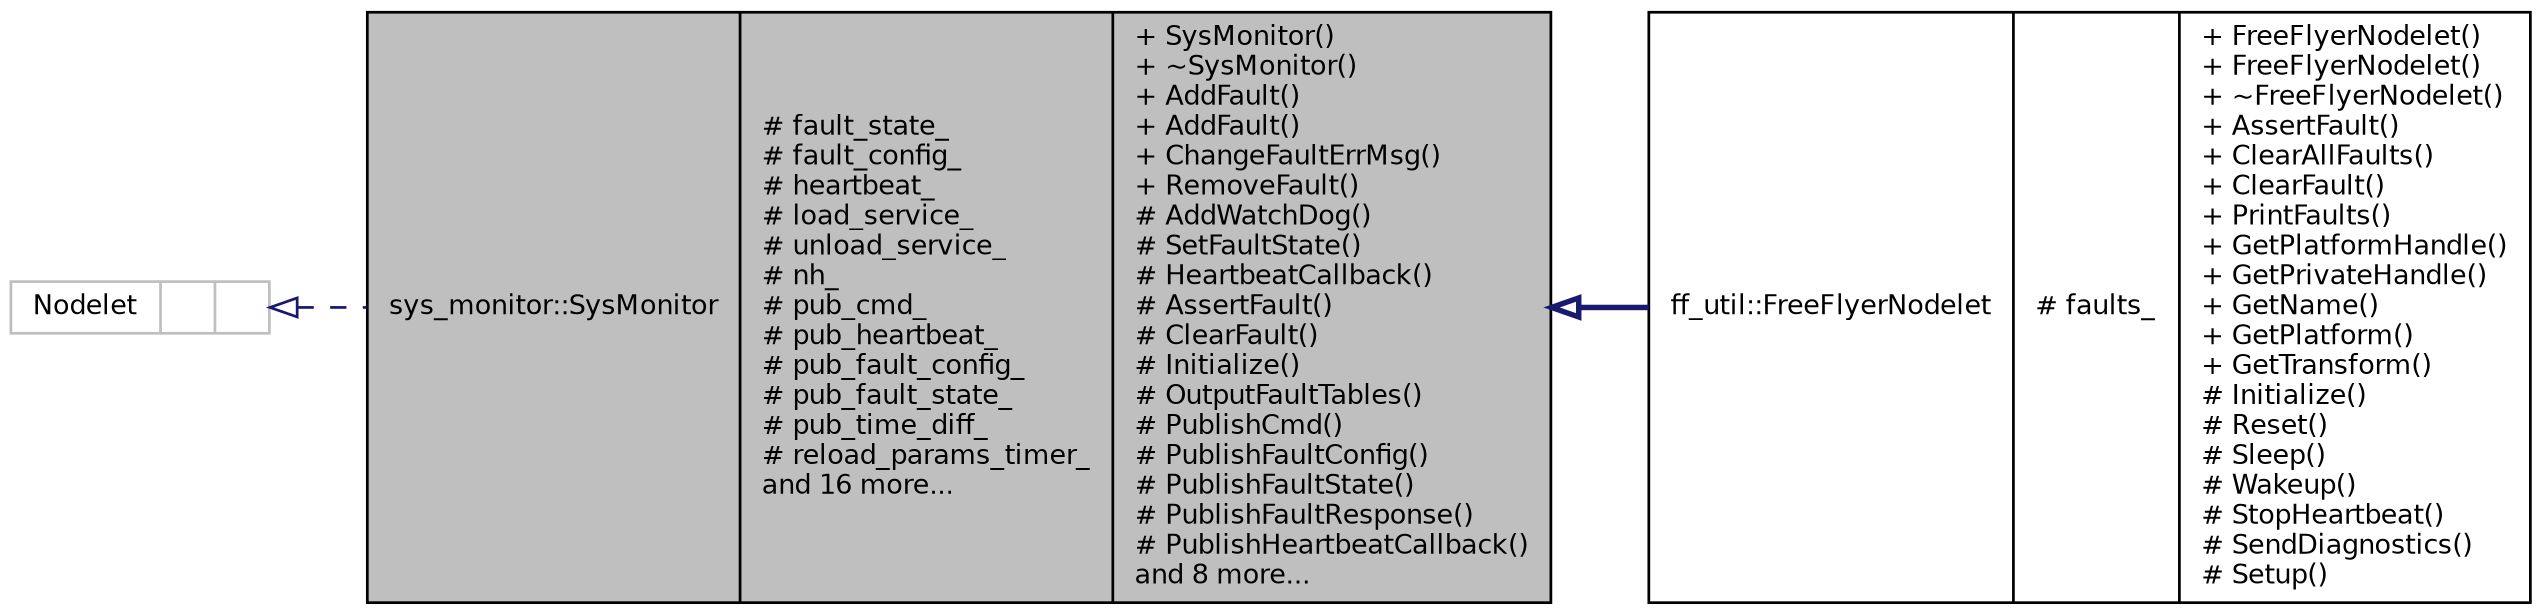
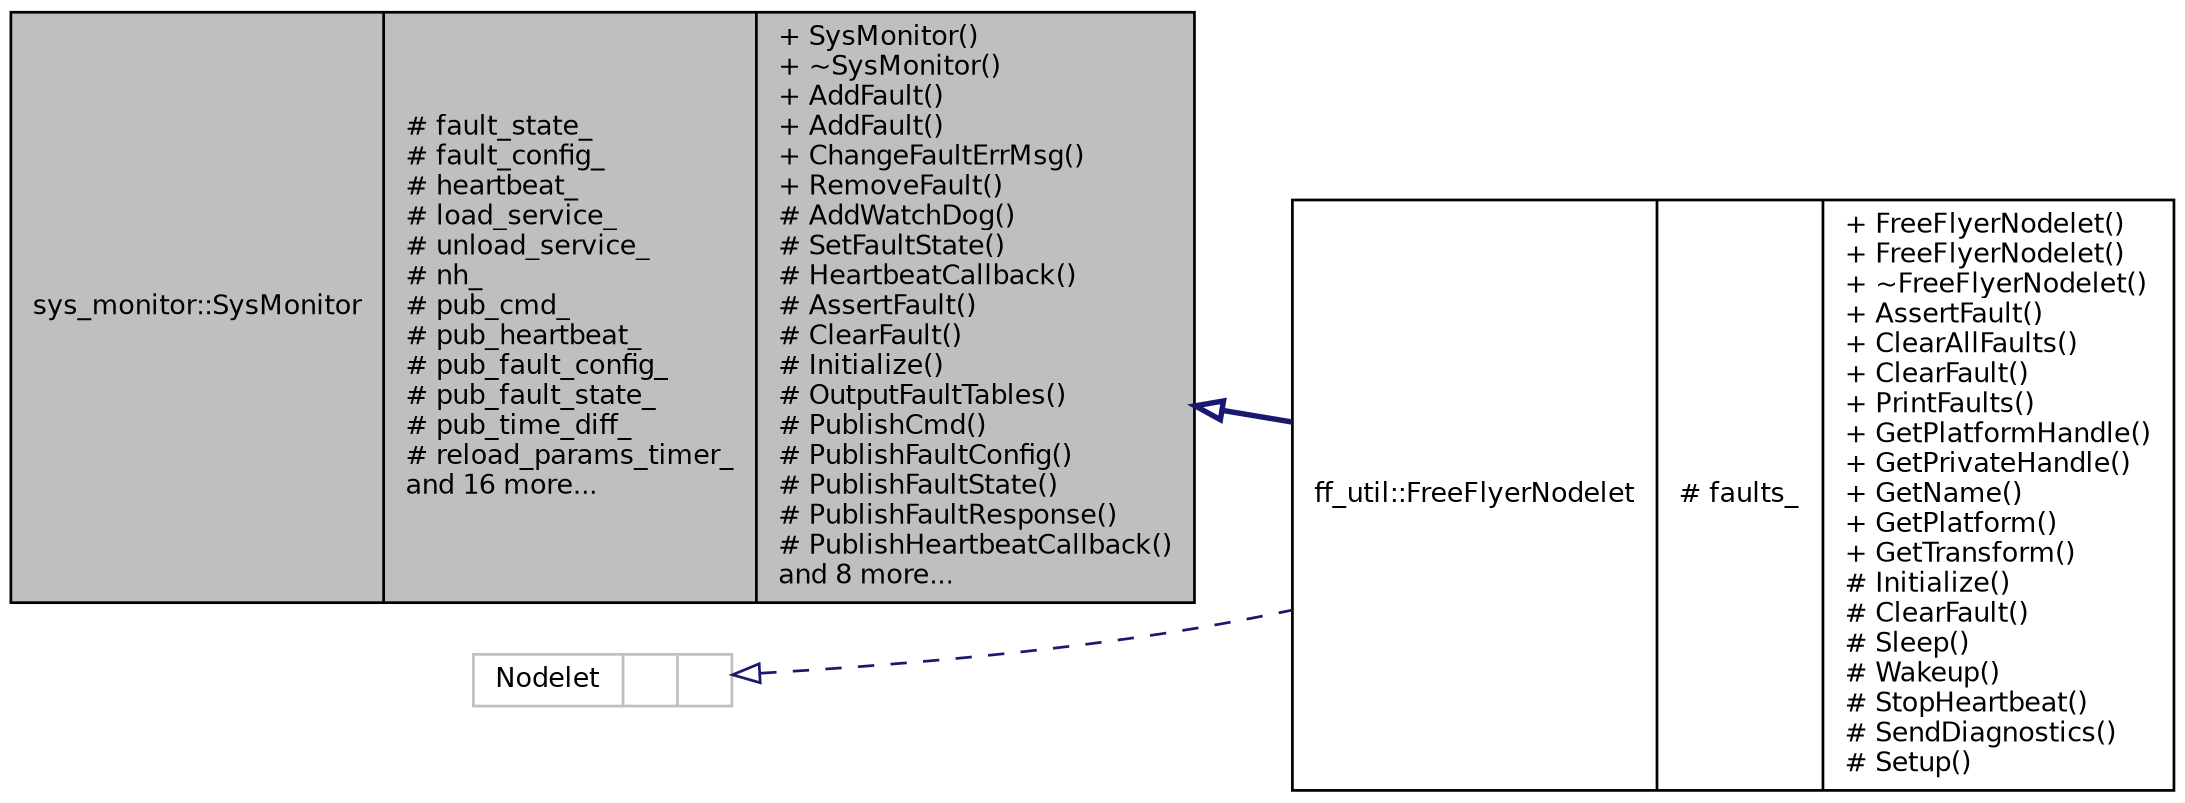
(332, 307) -> (1027, 651)
(2265, 426) -> (1937, 614)
